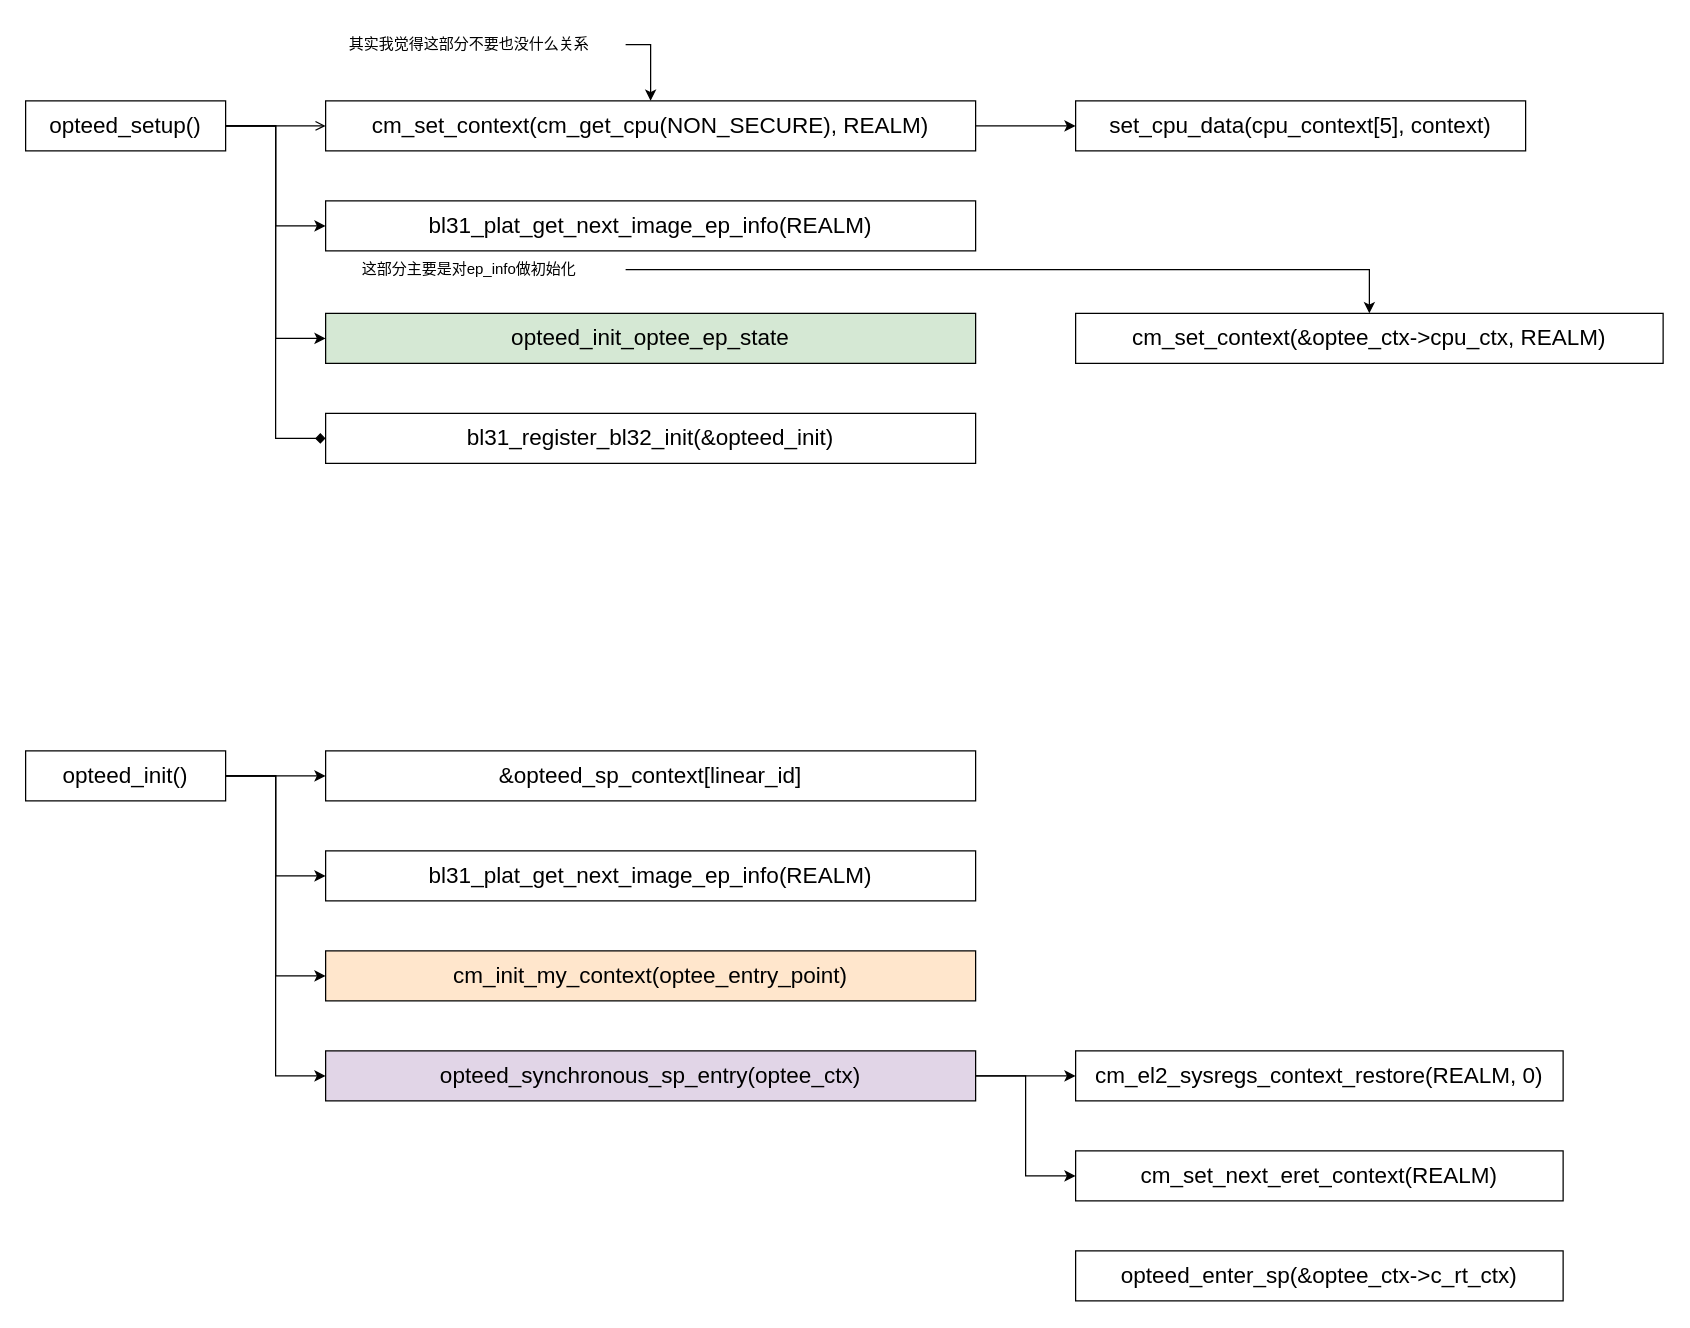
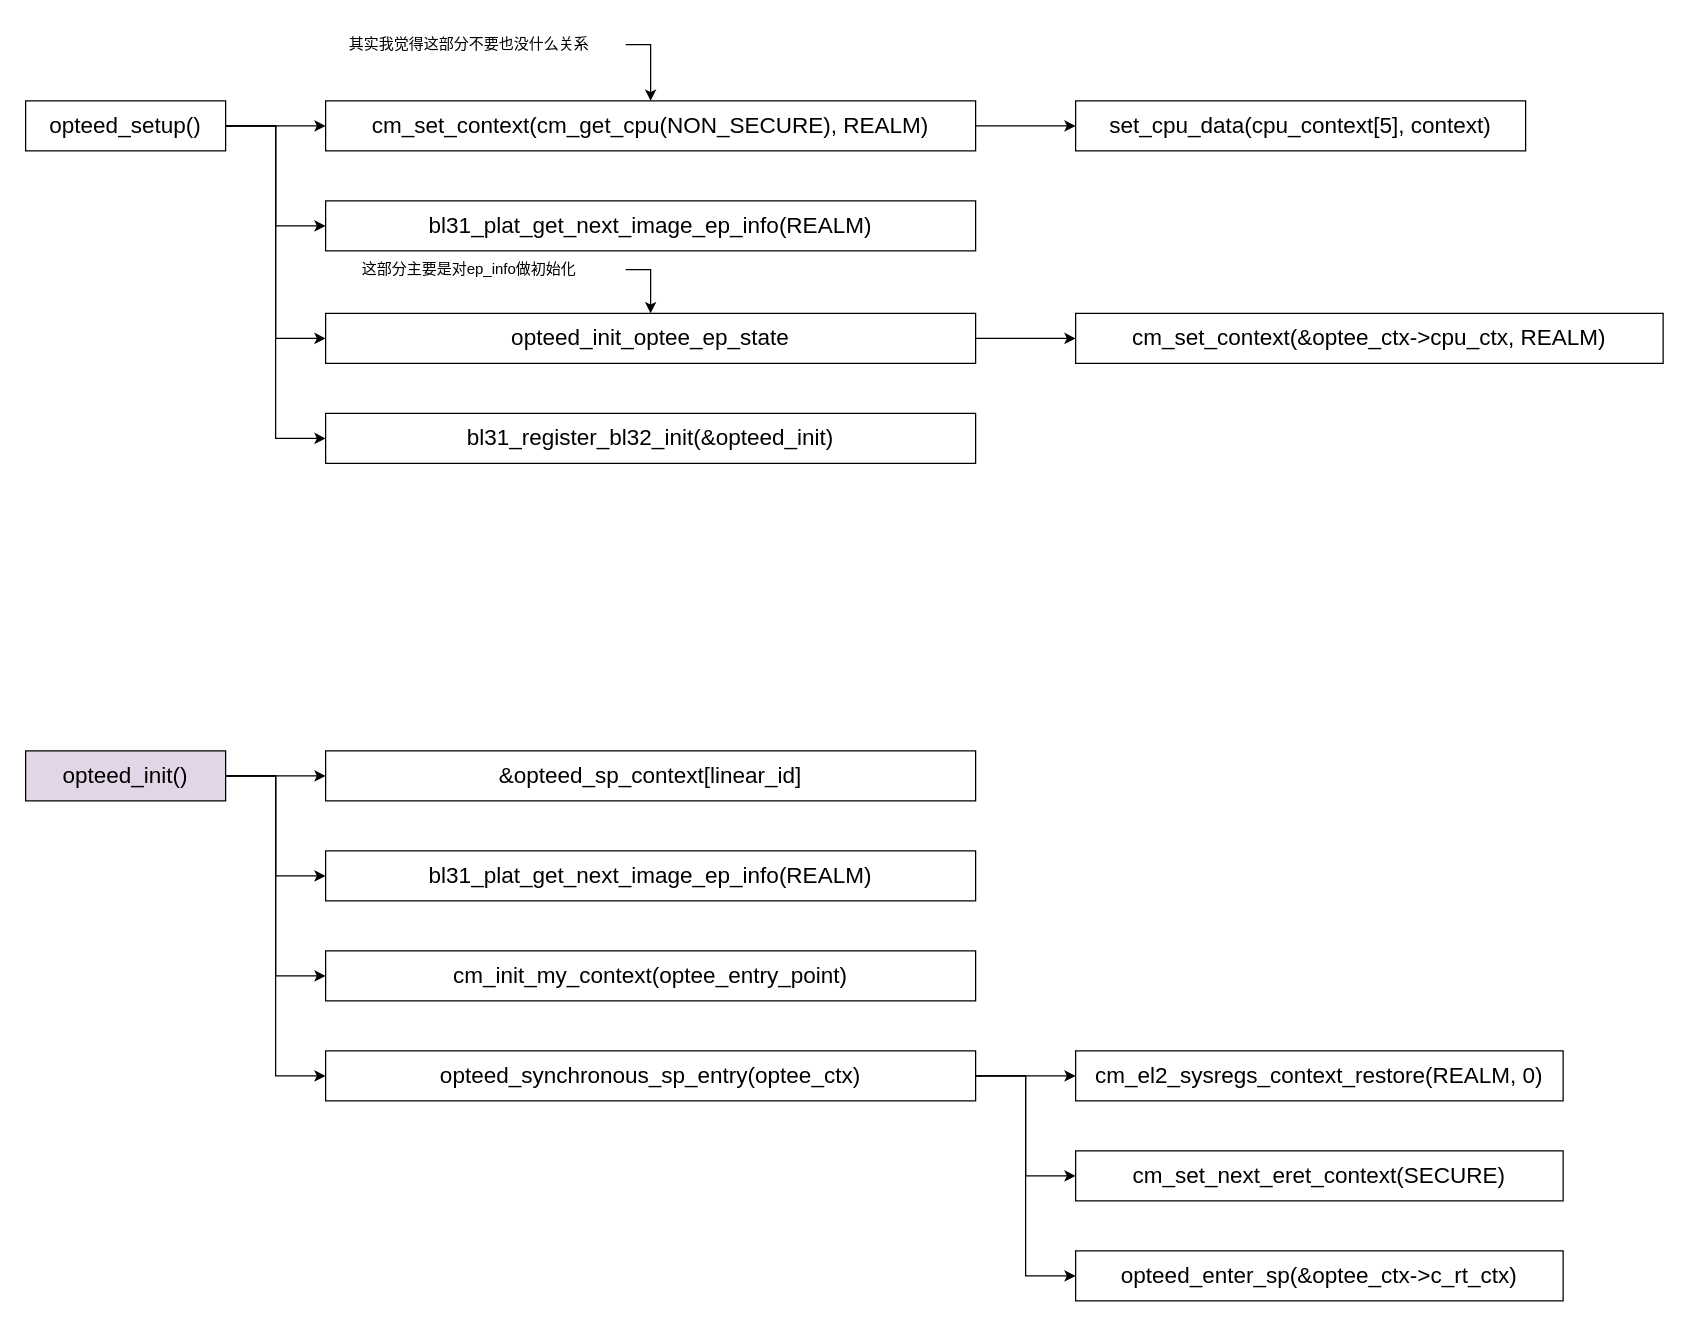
(317, 126) -> (316, 126)
(1026, 269) -> (651, 286)
(651, 338) -> (651, 338)
none -> (1022, 338)
(315, 438) -> (316, 438)
(126, 776) -> (126, 776)
(651, 976) -> (651, 976)
(651, 1076) -> (651, 1076)
(1319, 1176) -> (1319, 1176)
none -> (1026, 1248)
